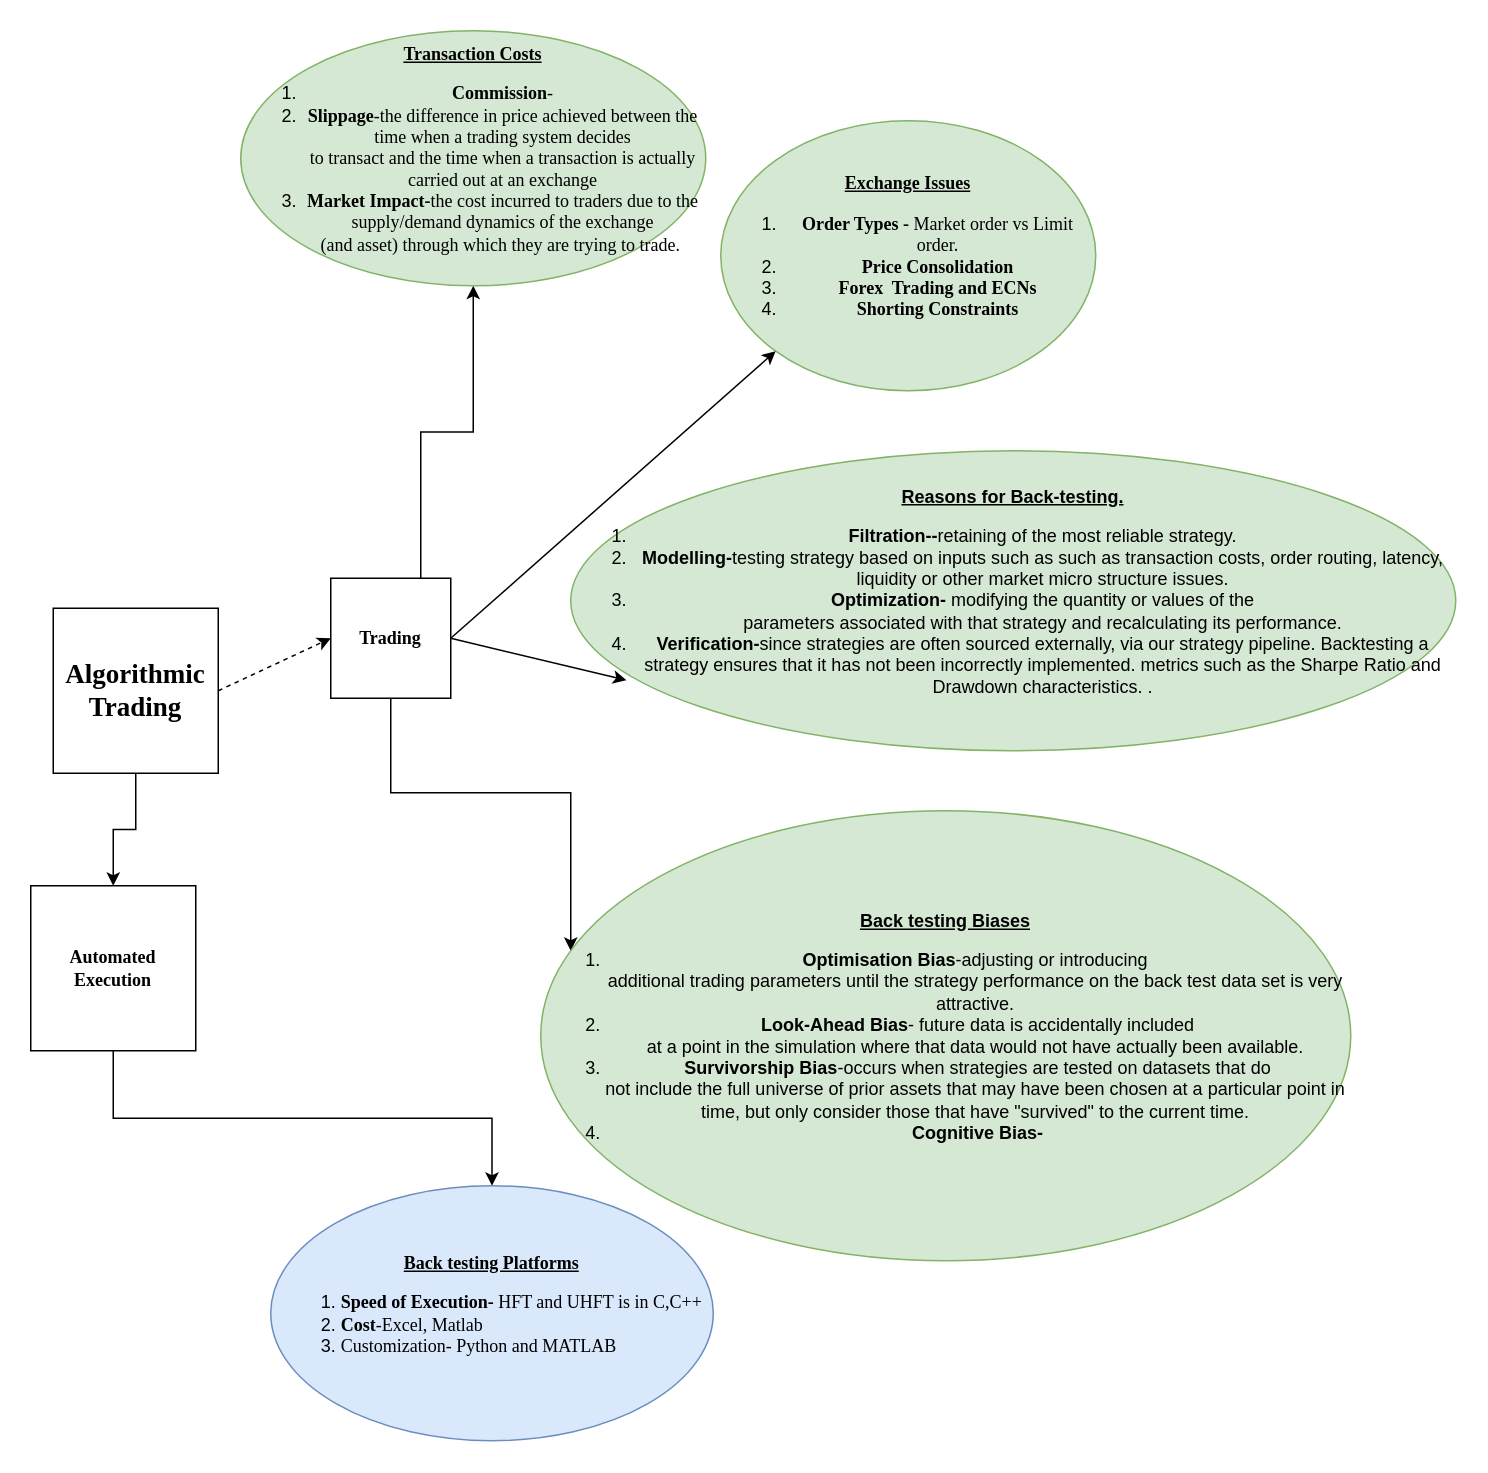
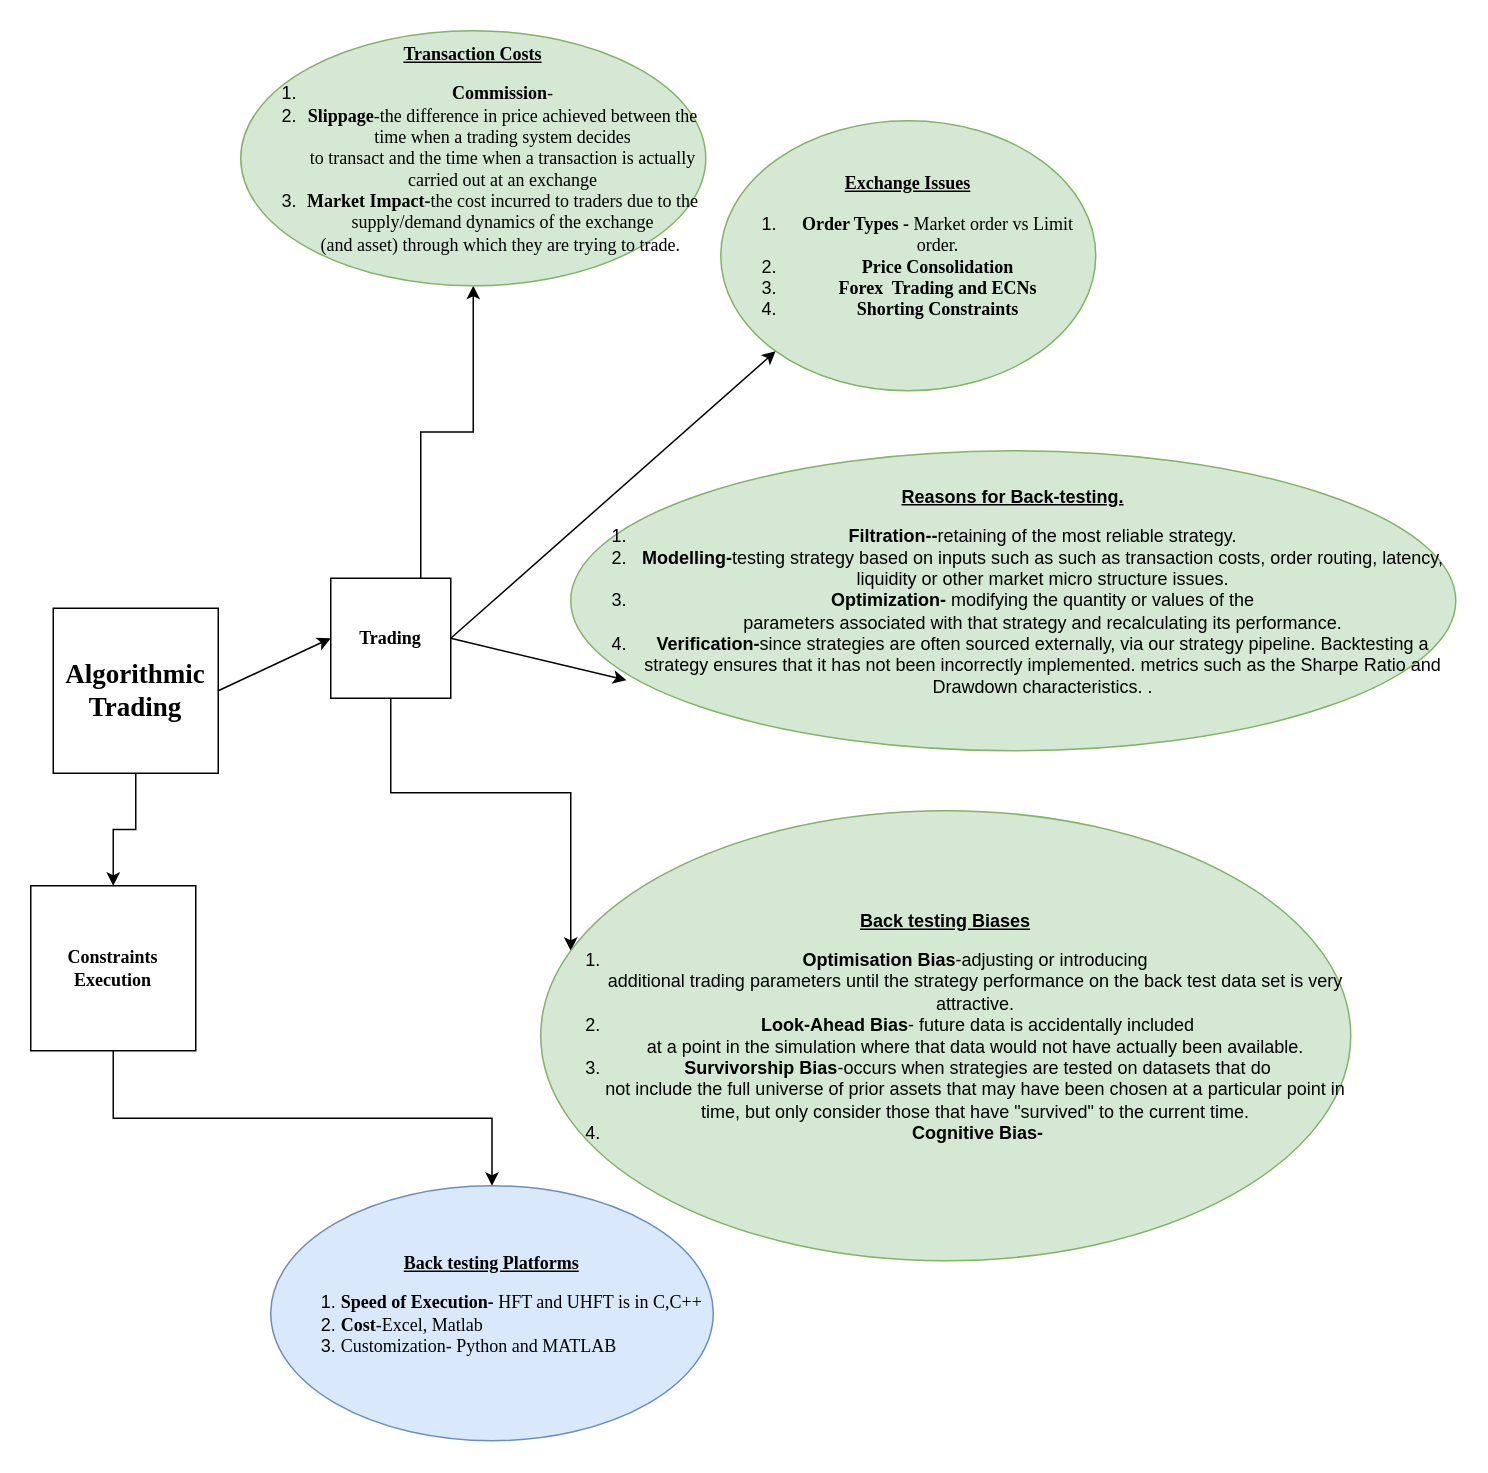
(271, 666) -> (271, 666)
(113, 968) -> (113, 968)
